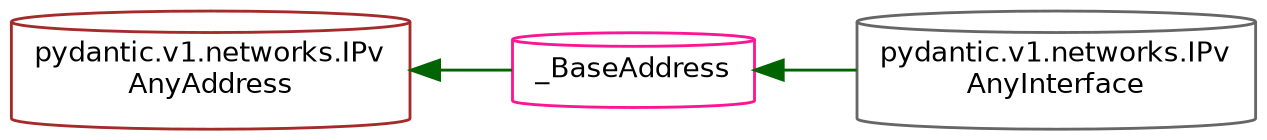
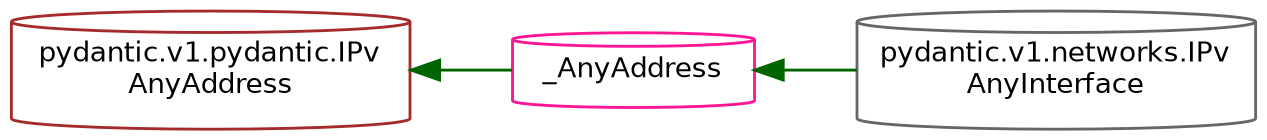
(211, 70) -> (211, 70)
(634, 70) -> (634, 70)
